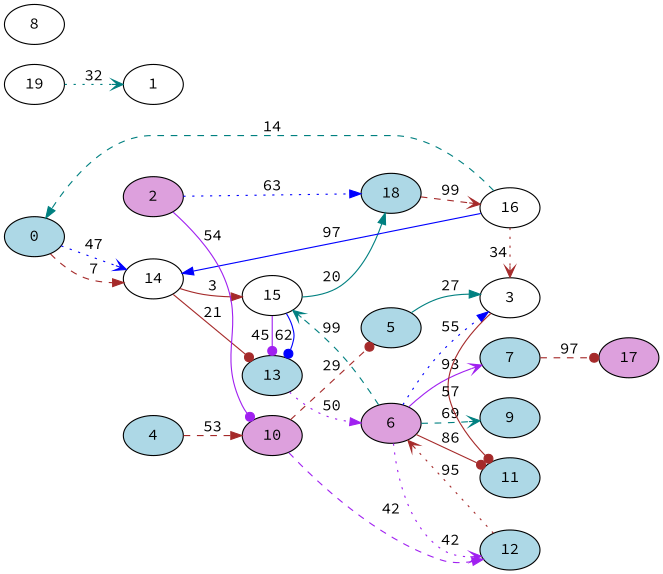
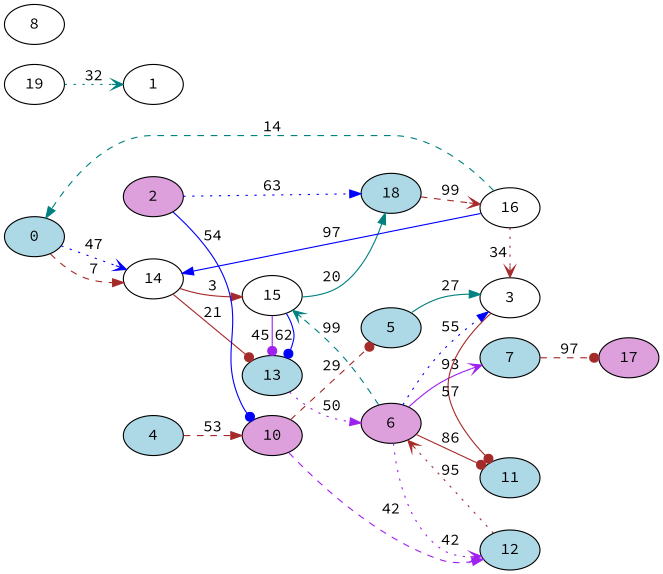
(231, 305) -> (231, 305)
(510, 418) -> none
